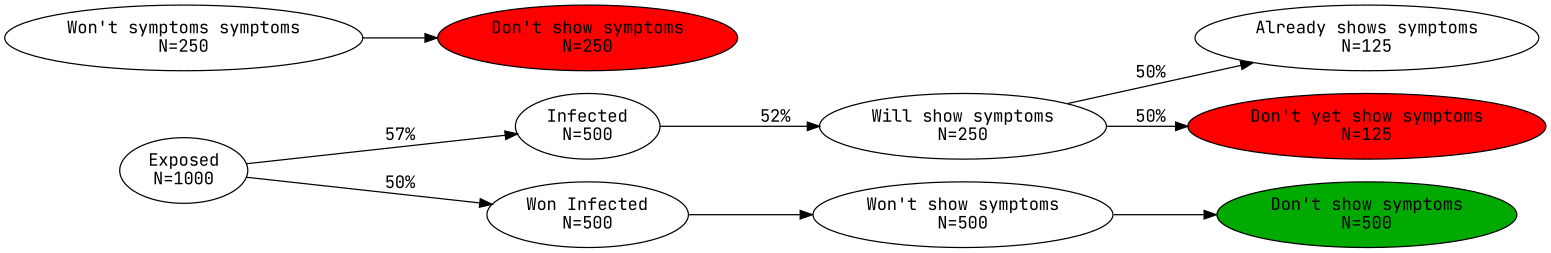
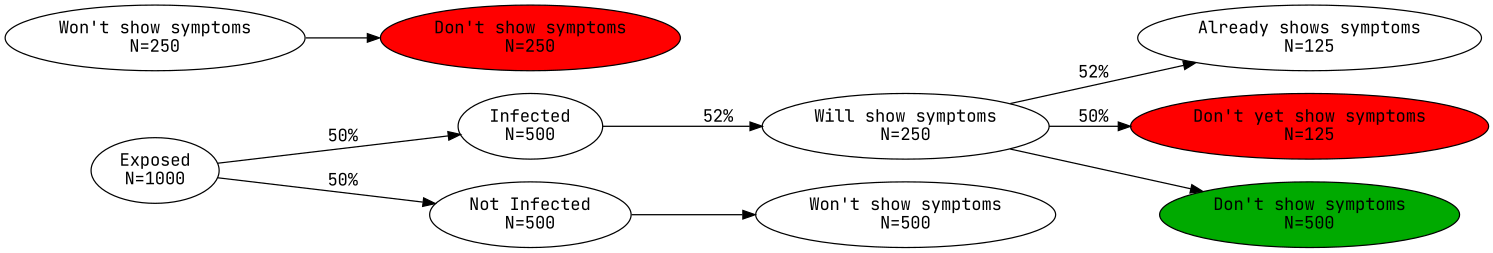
(184, 38) -> (155, 38)
(1151, 73) -> (1093, 73)
(400, 136) -> (343, 137)
(588, 215) -> (530, 215)
(1159, 215) -> (1101, 169)
